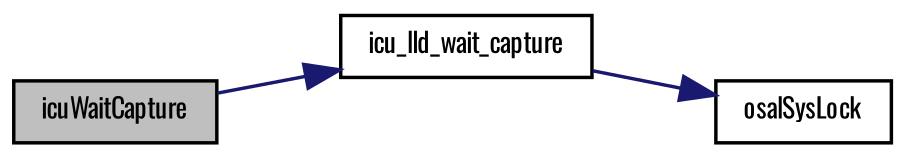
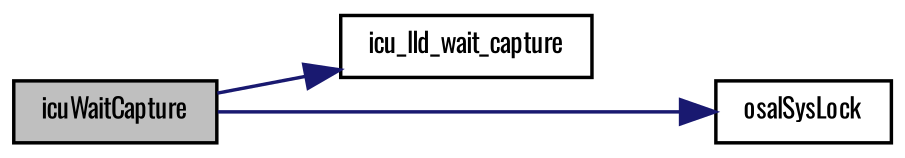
(637, 80) -> (449, 112)
